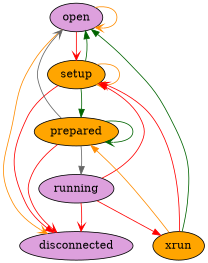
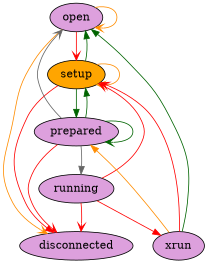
none -> (87, 107)
(76, 132) -> (76, 132)
(144, 134) -> (144, 134)
(179, 246) -> (179, 246)
